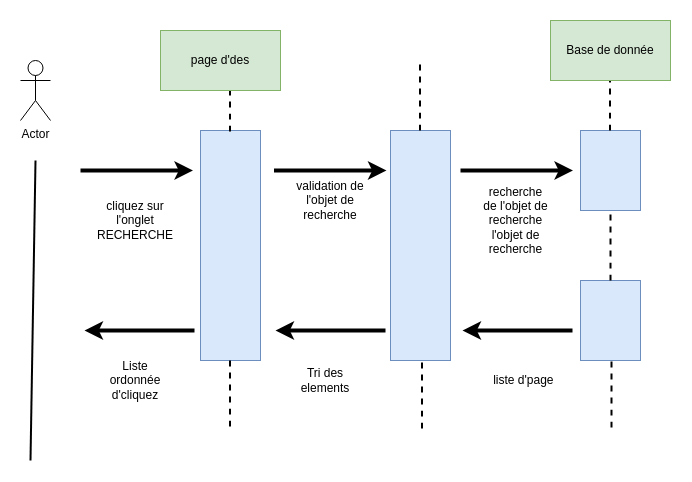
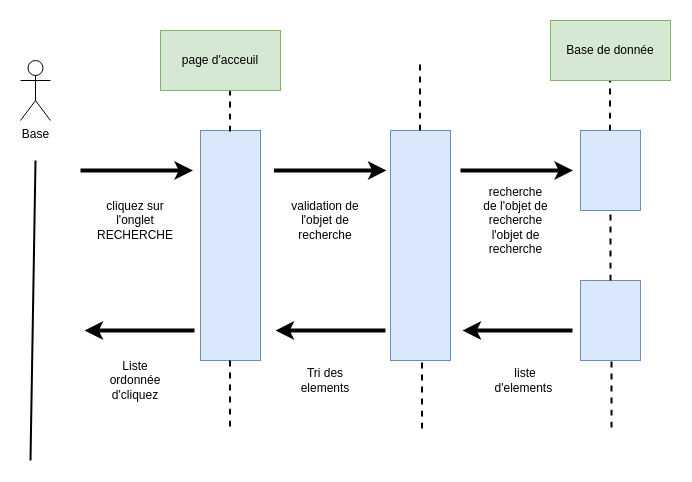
(221, 61) -> (221, 61)
(36, 135) -> (36, 135)
(331, 201) -> (326, 221)
(526, 381) -> (526, 381)
